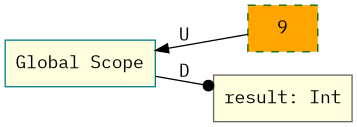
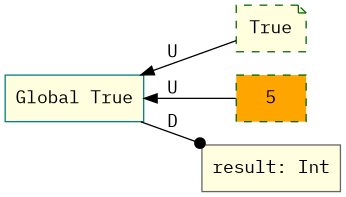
none -> (271, 28)
(283, 28) -> (271, 98)
(80, 63) -> (74, 98)
